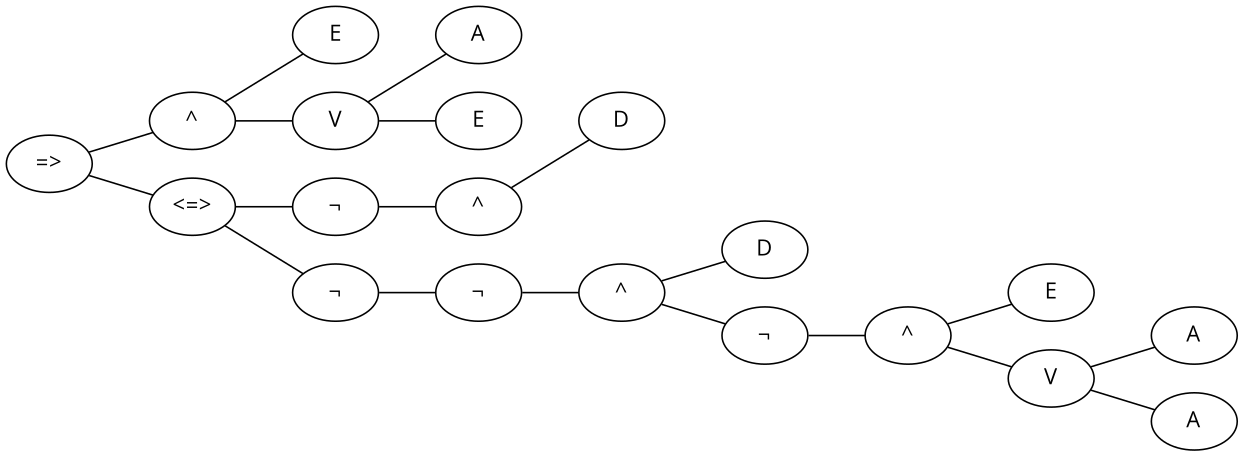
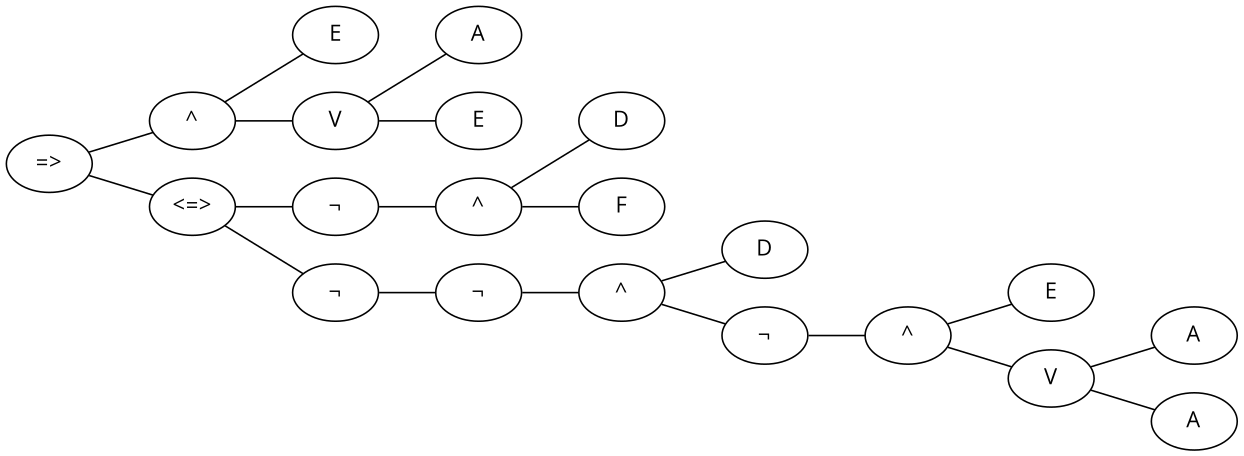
none -> (622, 207)
